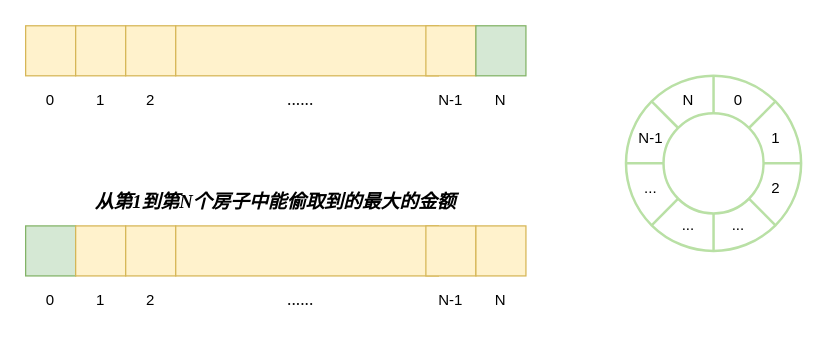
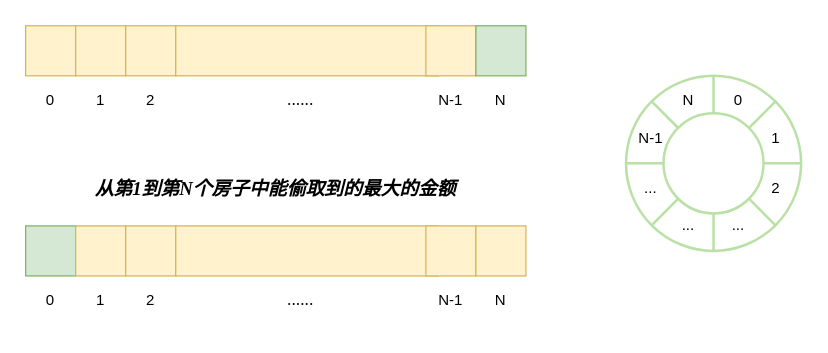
(276, 201) -> (276, 188)
